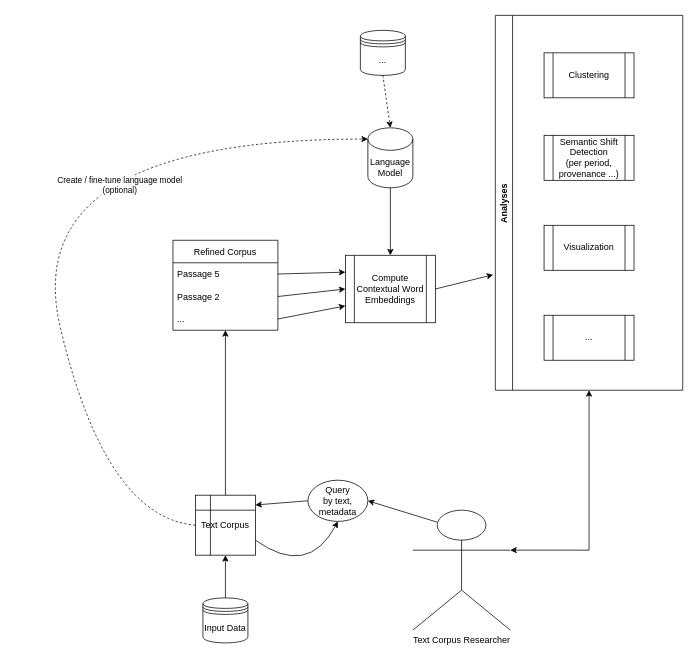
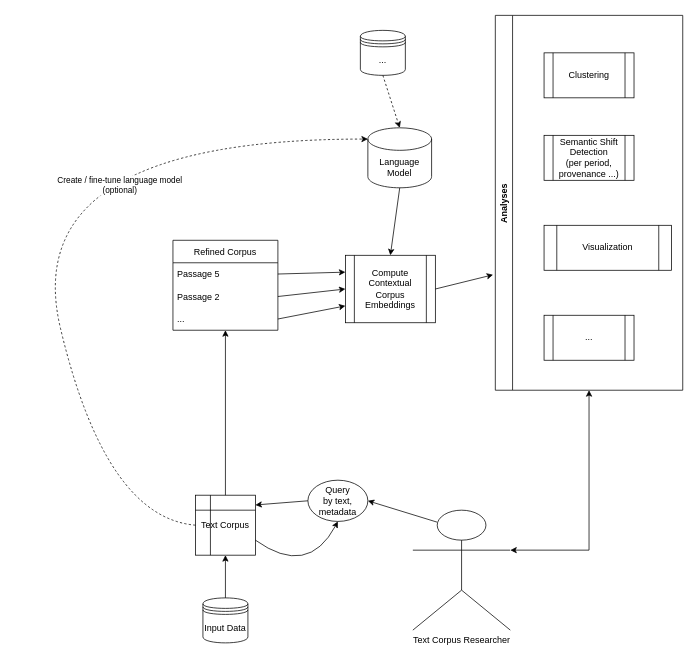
(390, 158) -> (400, 158)
(589, 248) -> (608, 248)
(390, 289) -> (390, 289)
